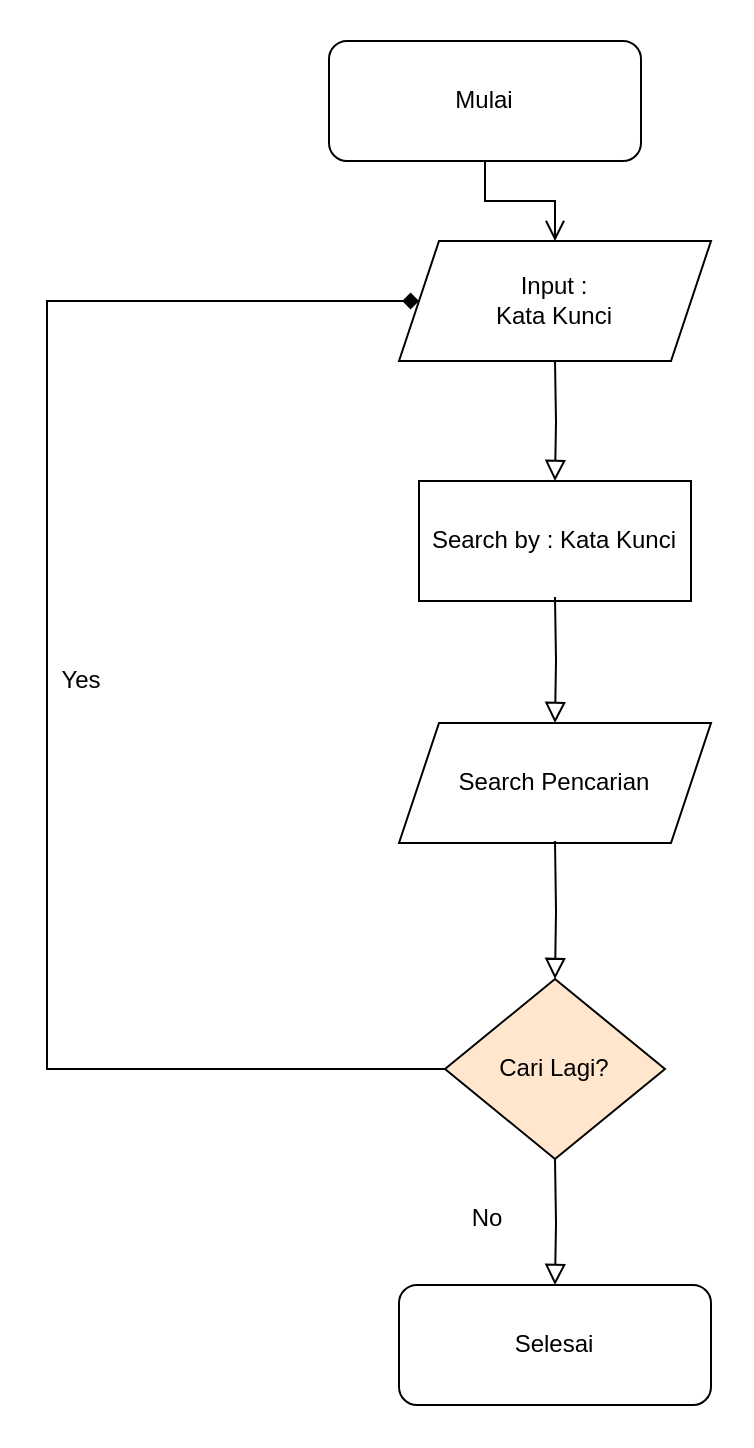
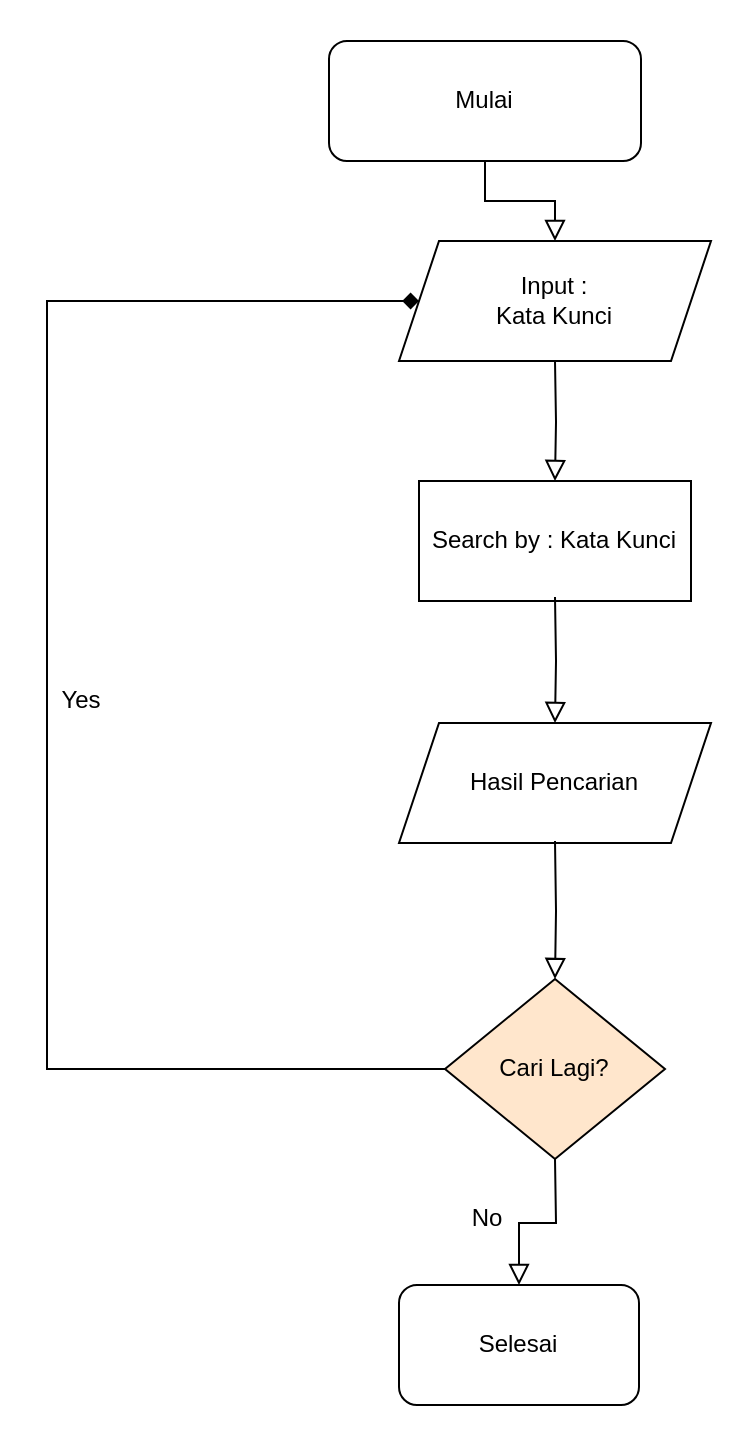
(555, 226) -> (555, 219)
(81, 681) -> (81, 701)
(555, 783) -> (555, 783)
(555, 1345) -> (519, 1345)
